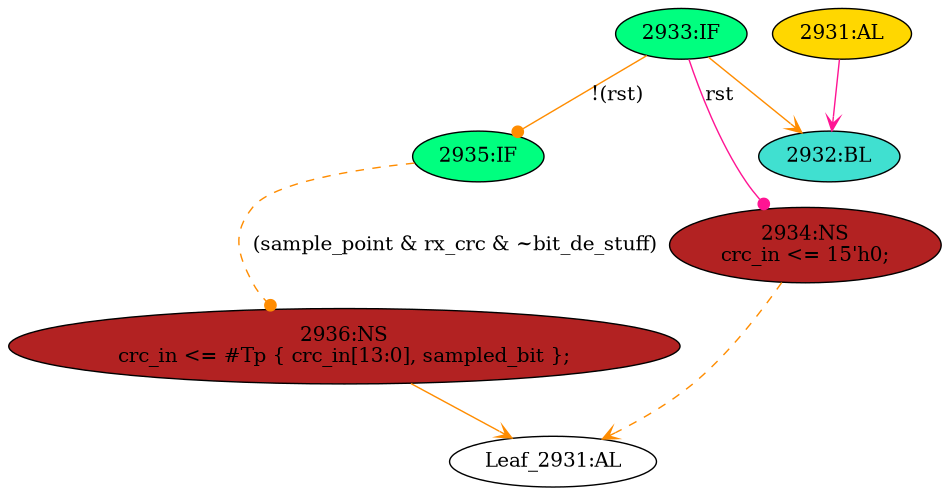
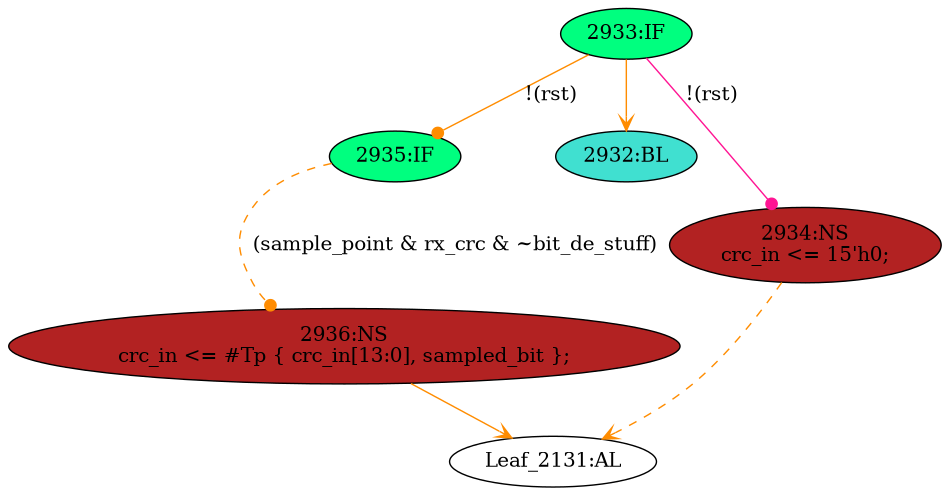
(842, 34) -> none
(720, 95) -> (712, 95)
(553, 462) -> (553, 462)
